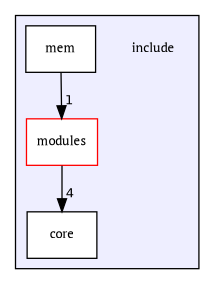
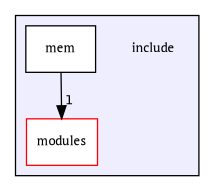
(62, 235) -> none
